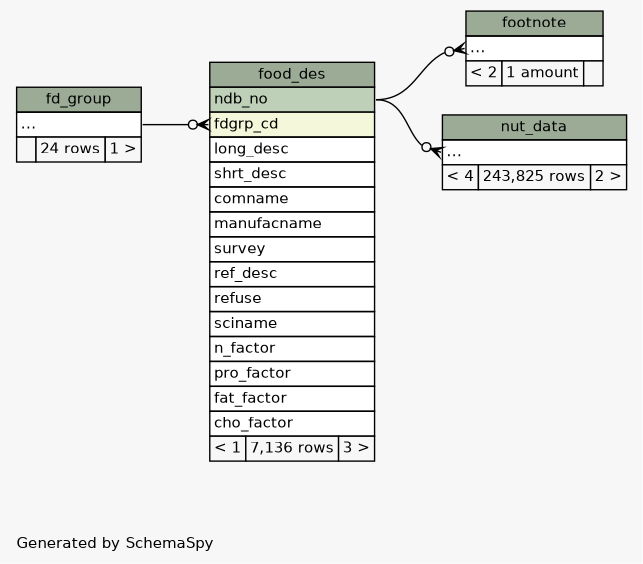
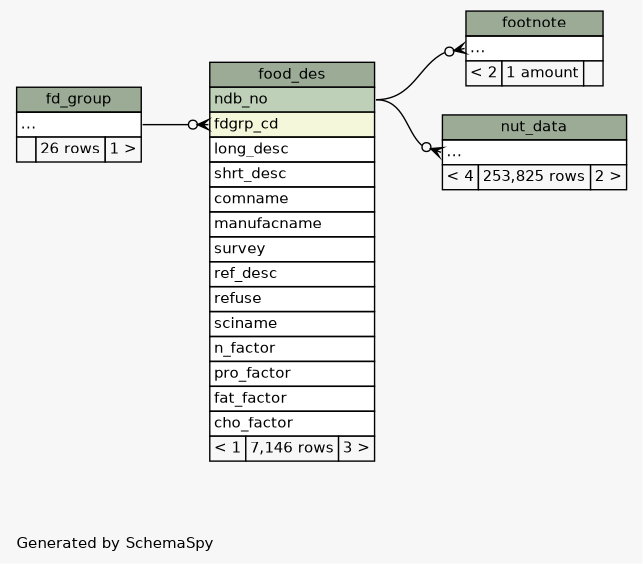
(71, 149) -> (71, 149)
(535, 177) -> (535, 177)
(292, 448) -> (292, 448)
